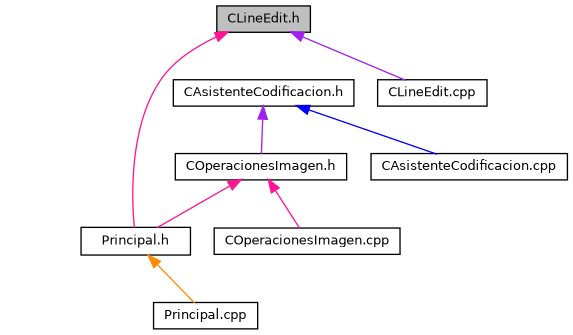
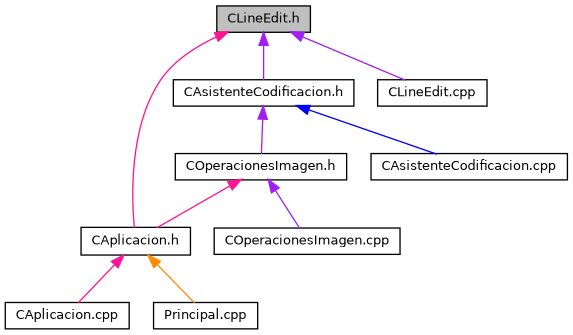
none -> (264, 63)
(288, 210) -> (288, 210)
(136, 241) -> (136, 241)
none -> (67, 316)
